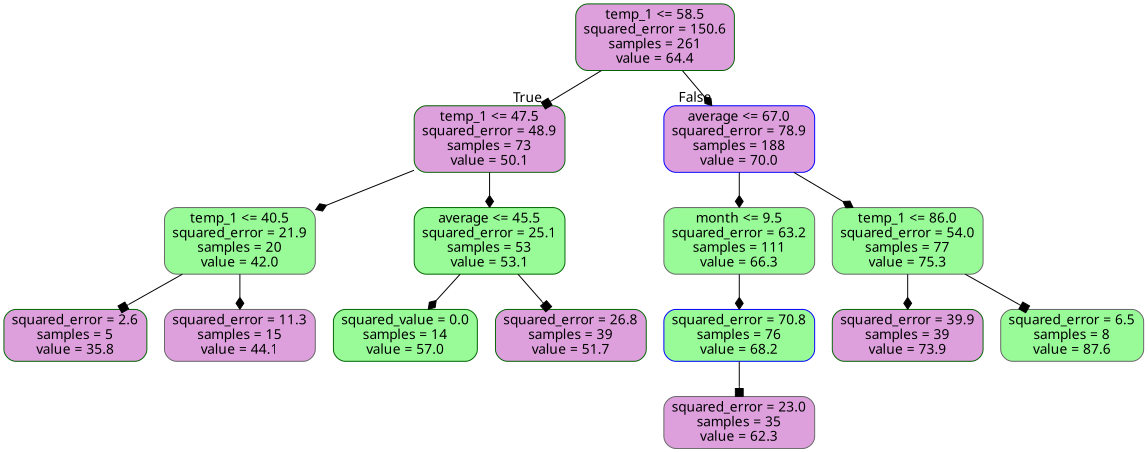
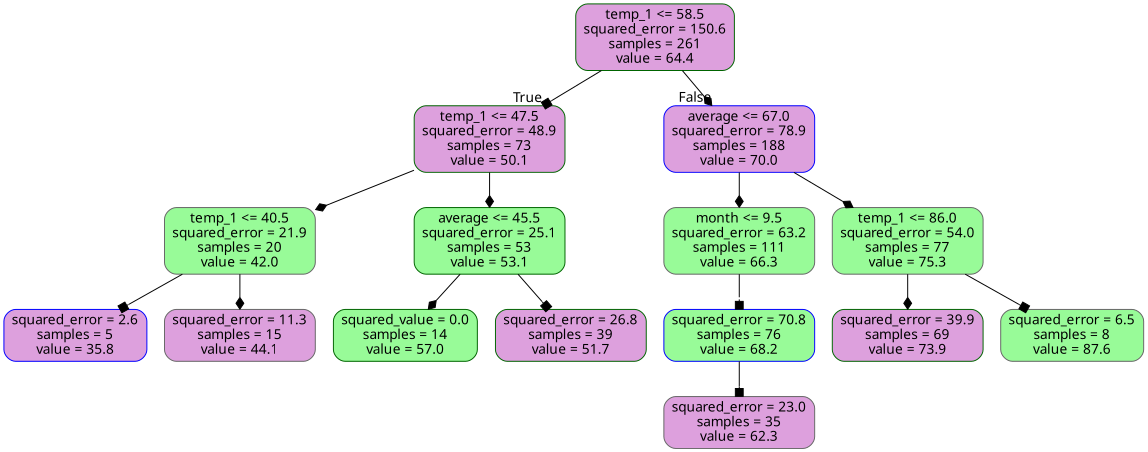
(739, 286) -> (739, 286)
(75, 335) -> (75, 335)
(908, 335) -> (908, 335)
